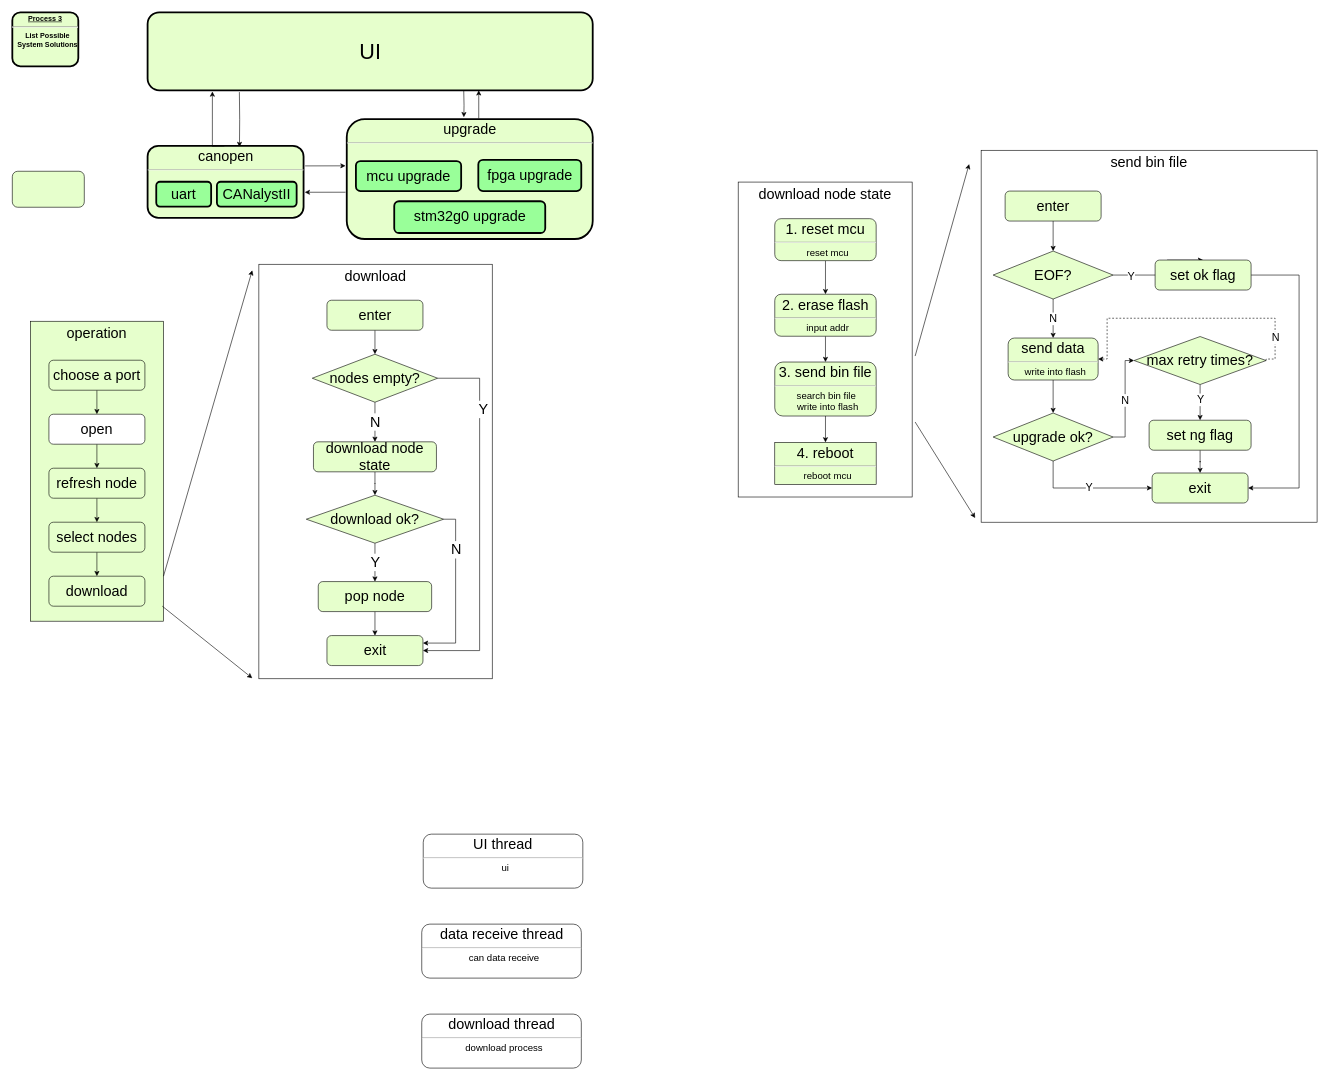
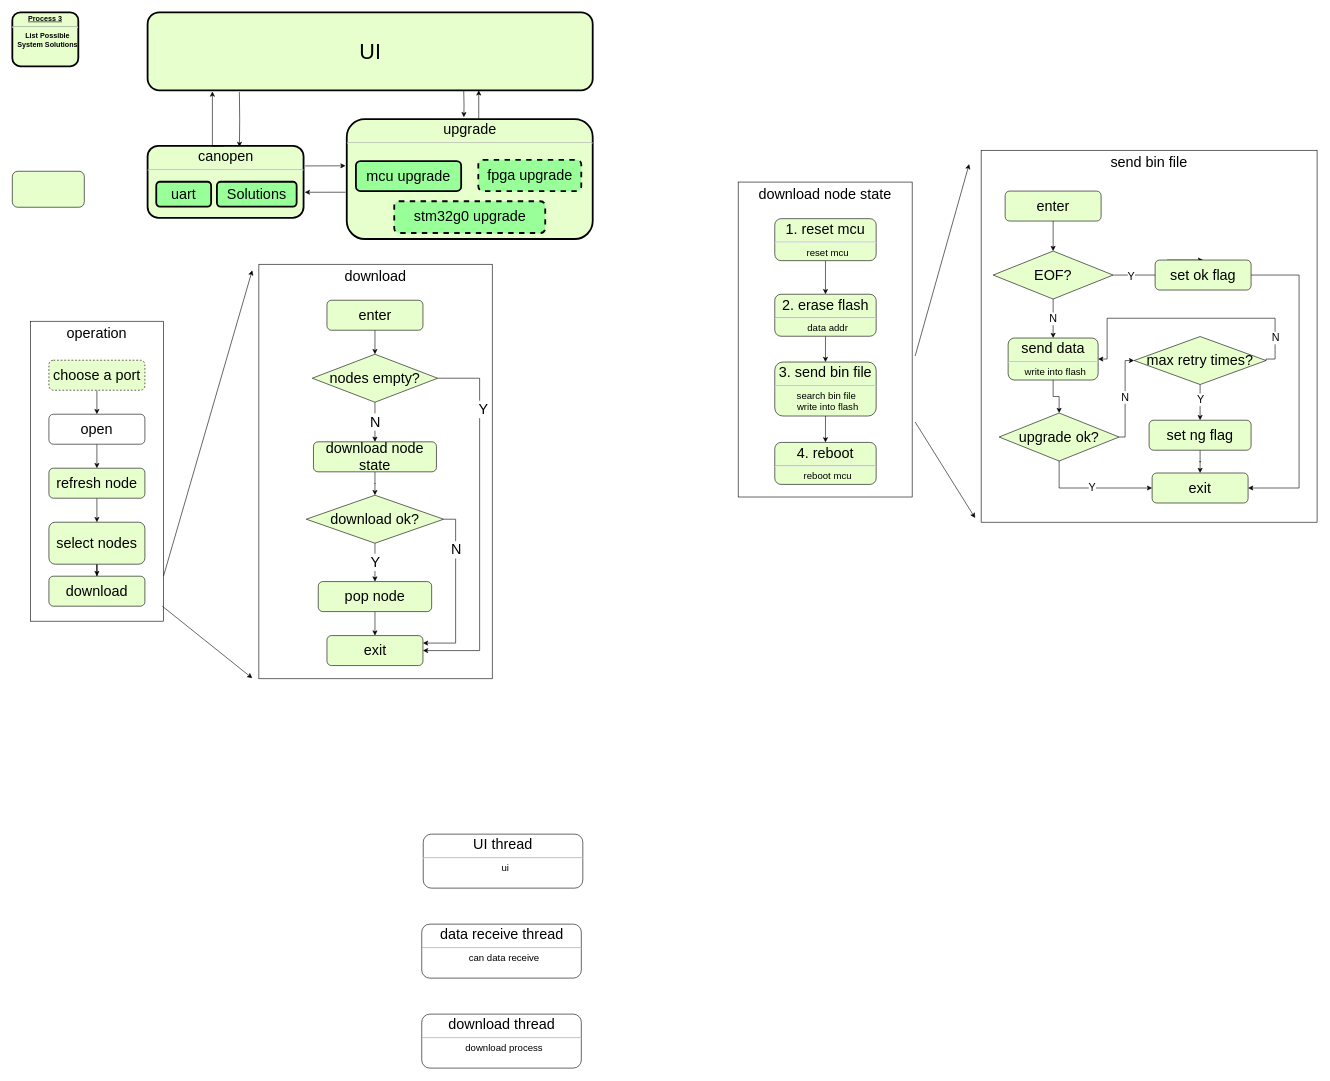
(530, 175) -> (530, 175)
(257, 194) -> (257, 194)
(470, 217) -> (470, 217)
(826, 294) -> (826, 294)
(1176, 318) -> (1176, 318)
(97, 334) -> (97, 334)
(97, 375) -> (97, 375)
(1053, 437) -> (1059, 437)
(826, 464) -> (826, 464)
(97, 537) -> (97, 543)
